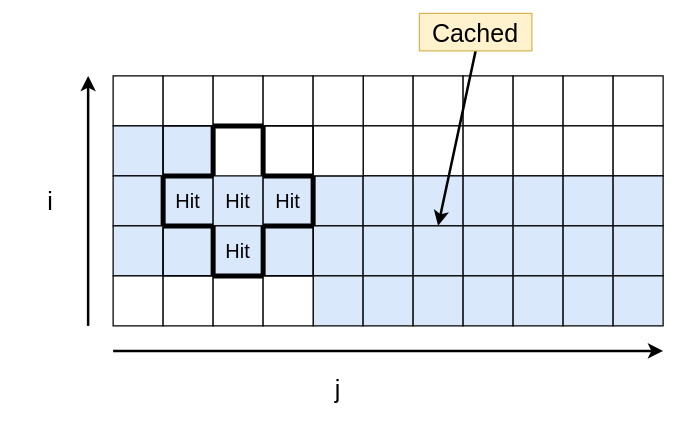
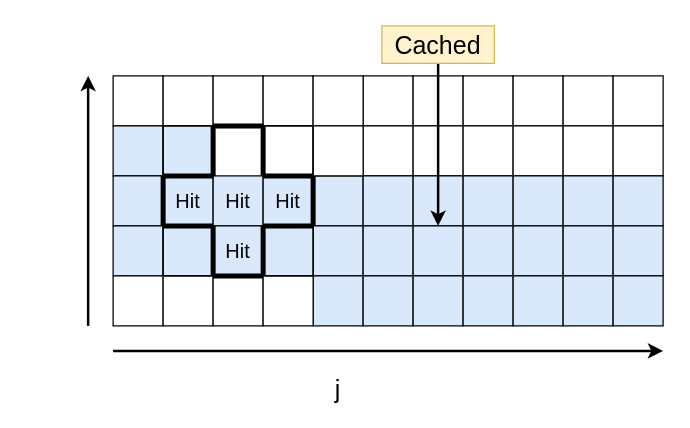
(476, 32) -> (438, 44)
(51, 201) -> none
